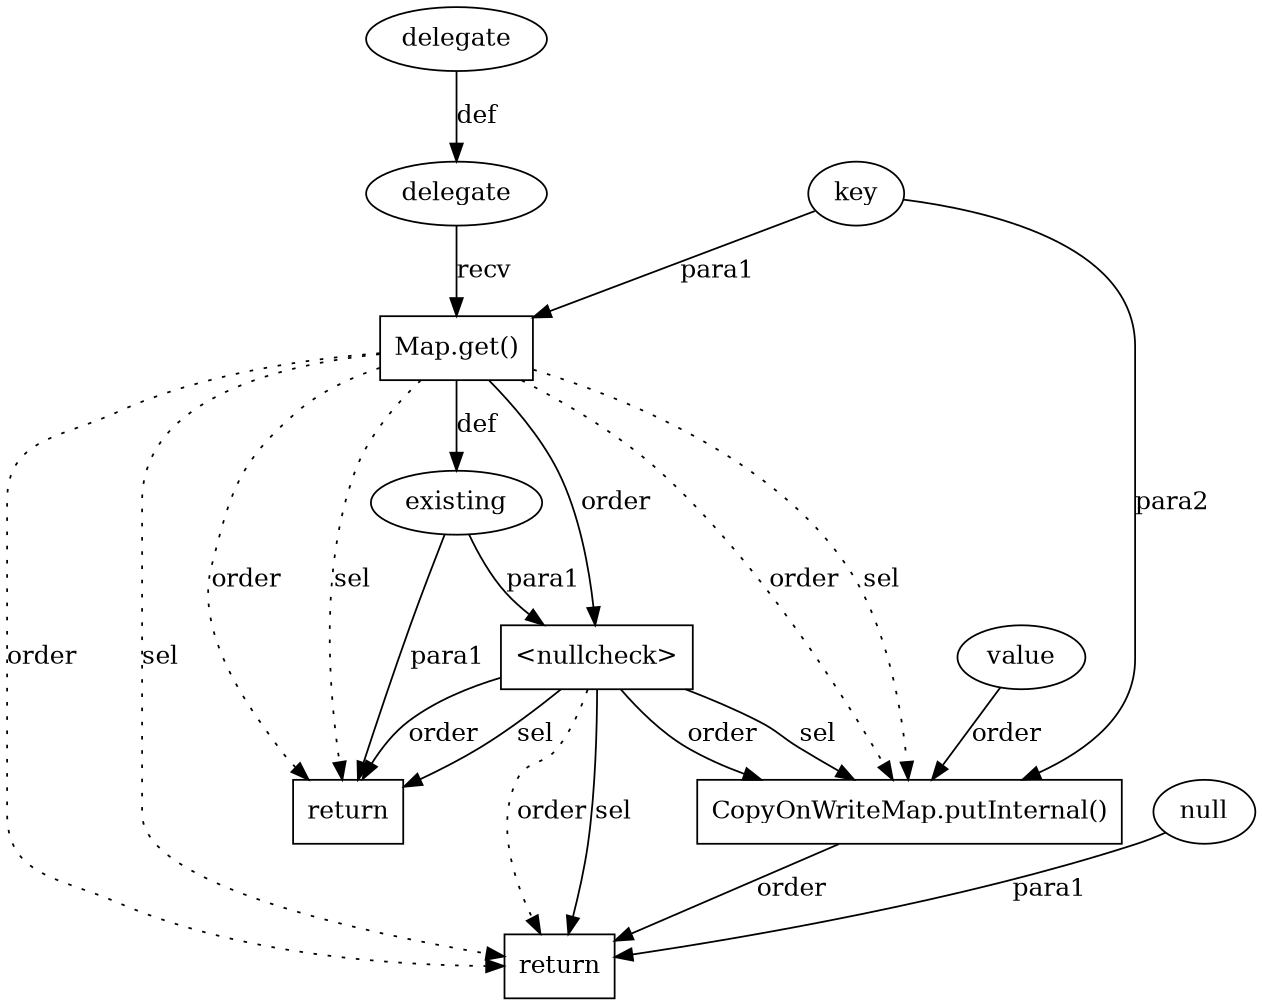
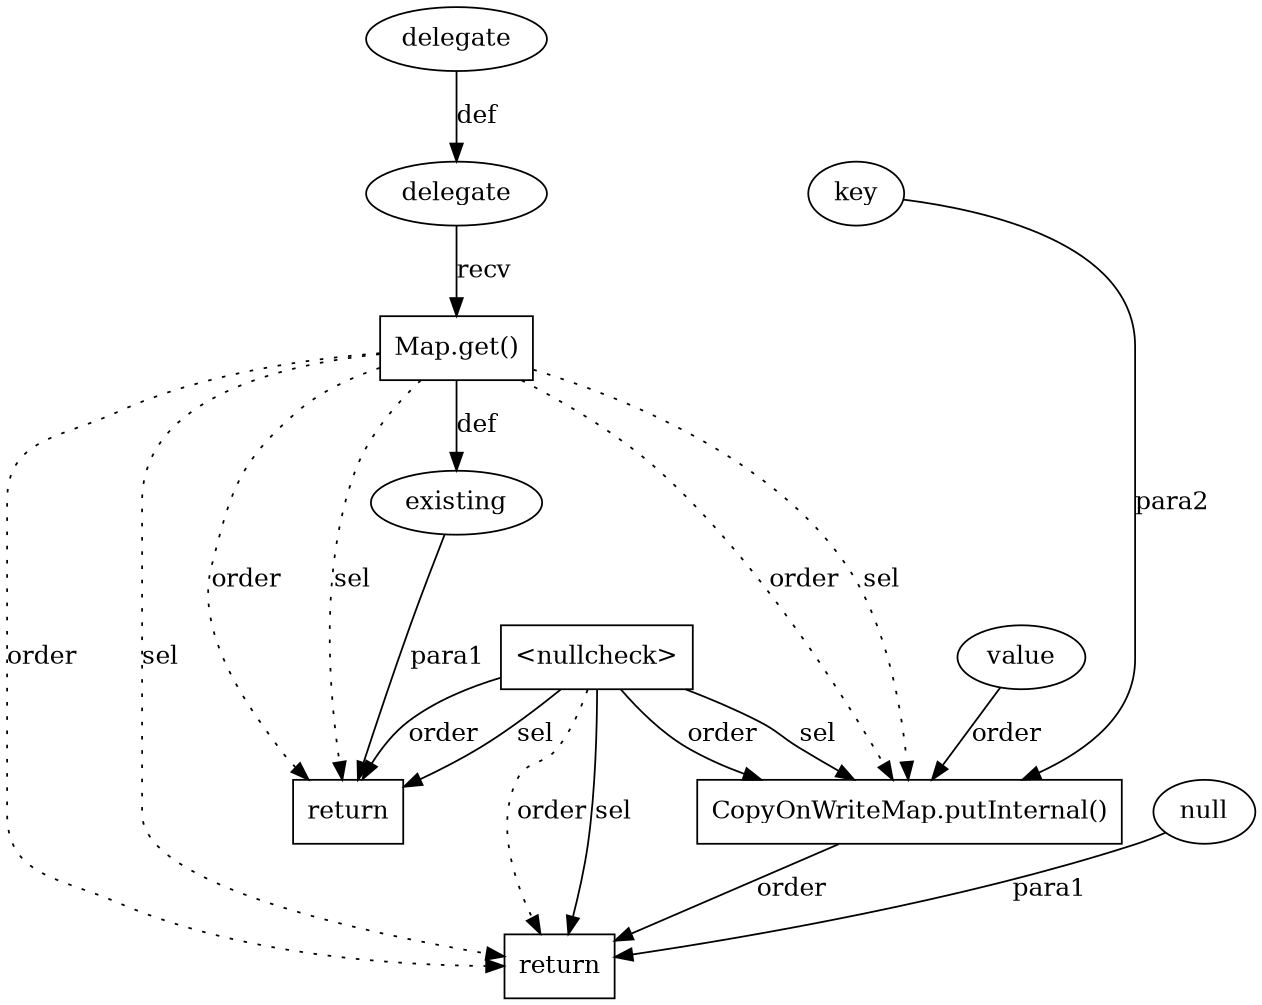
(682, 261) -> none
(563, 483) -> none
(494, 578) -> none
